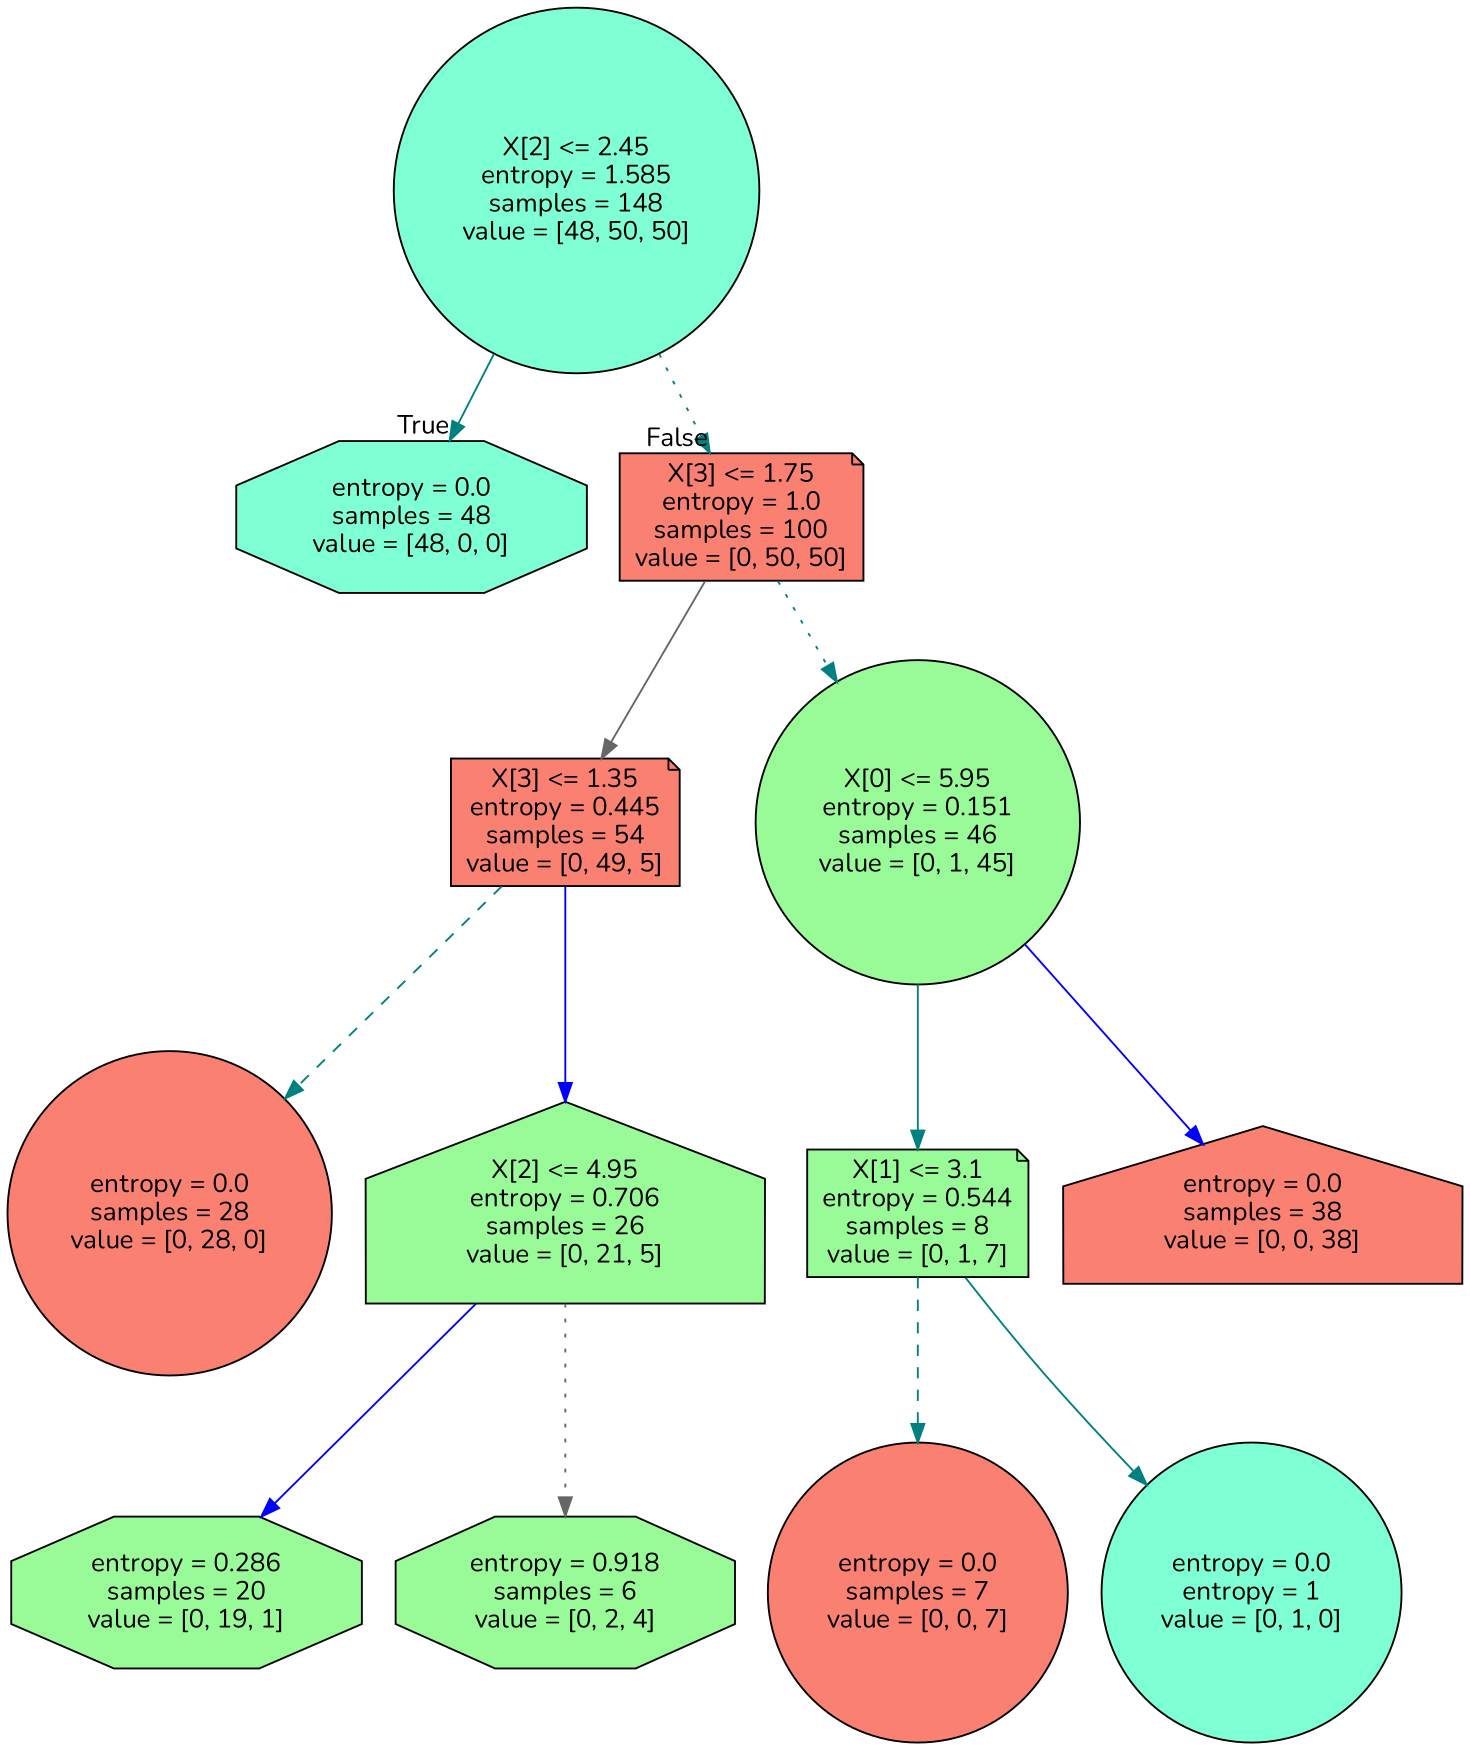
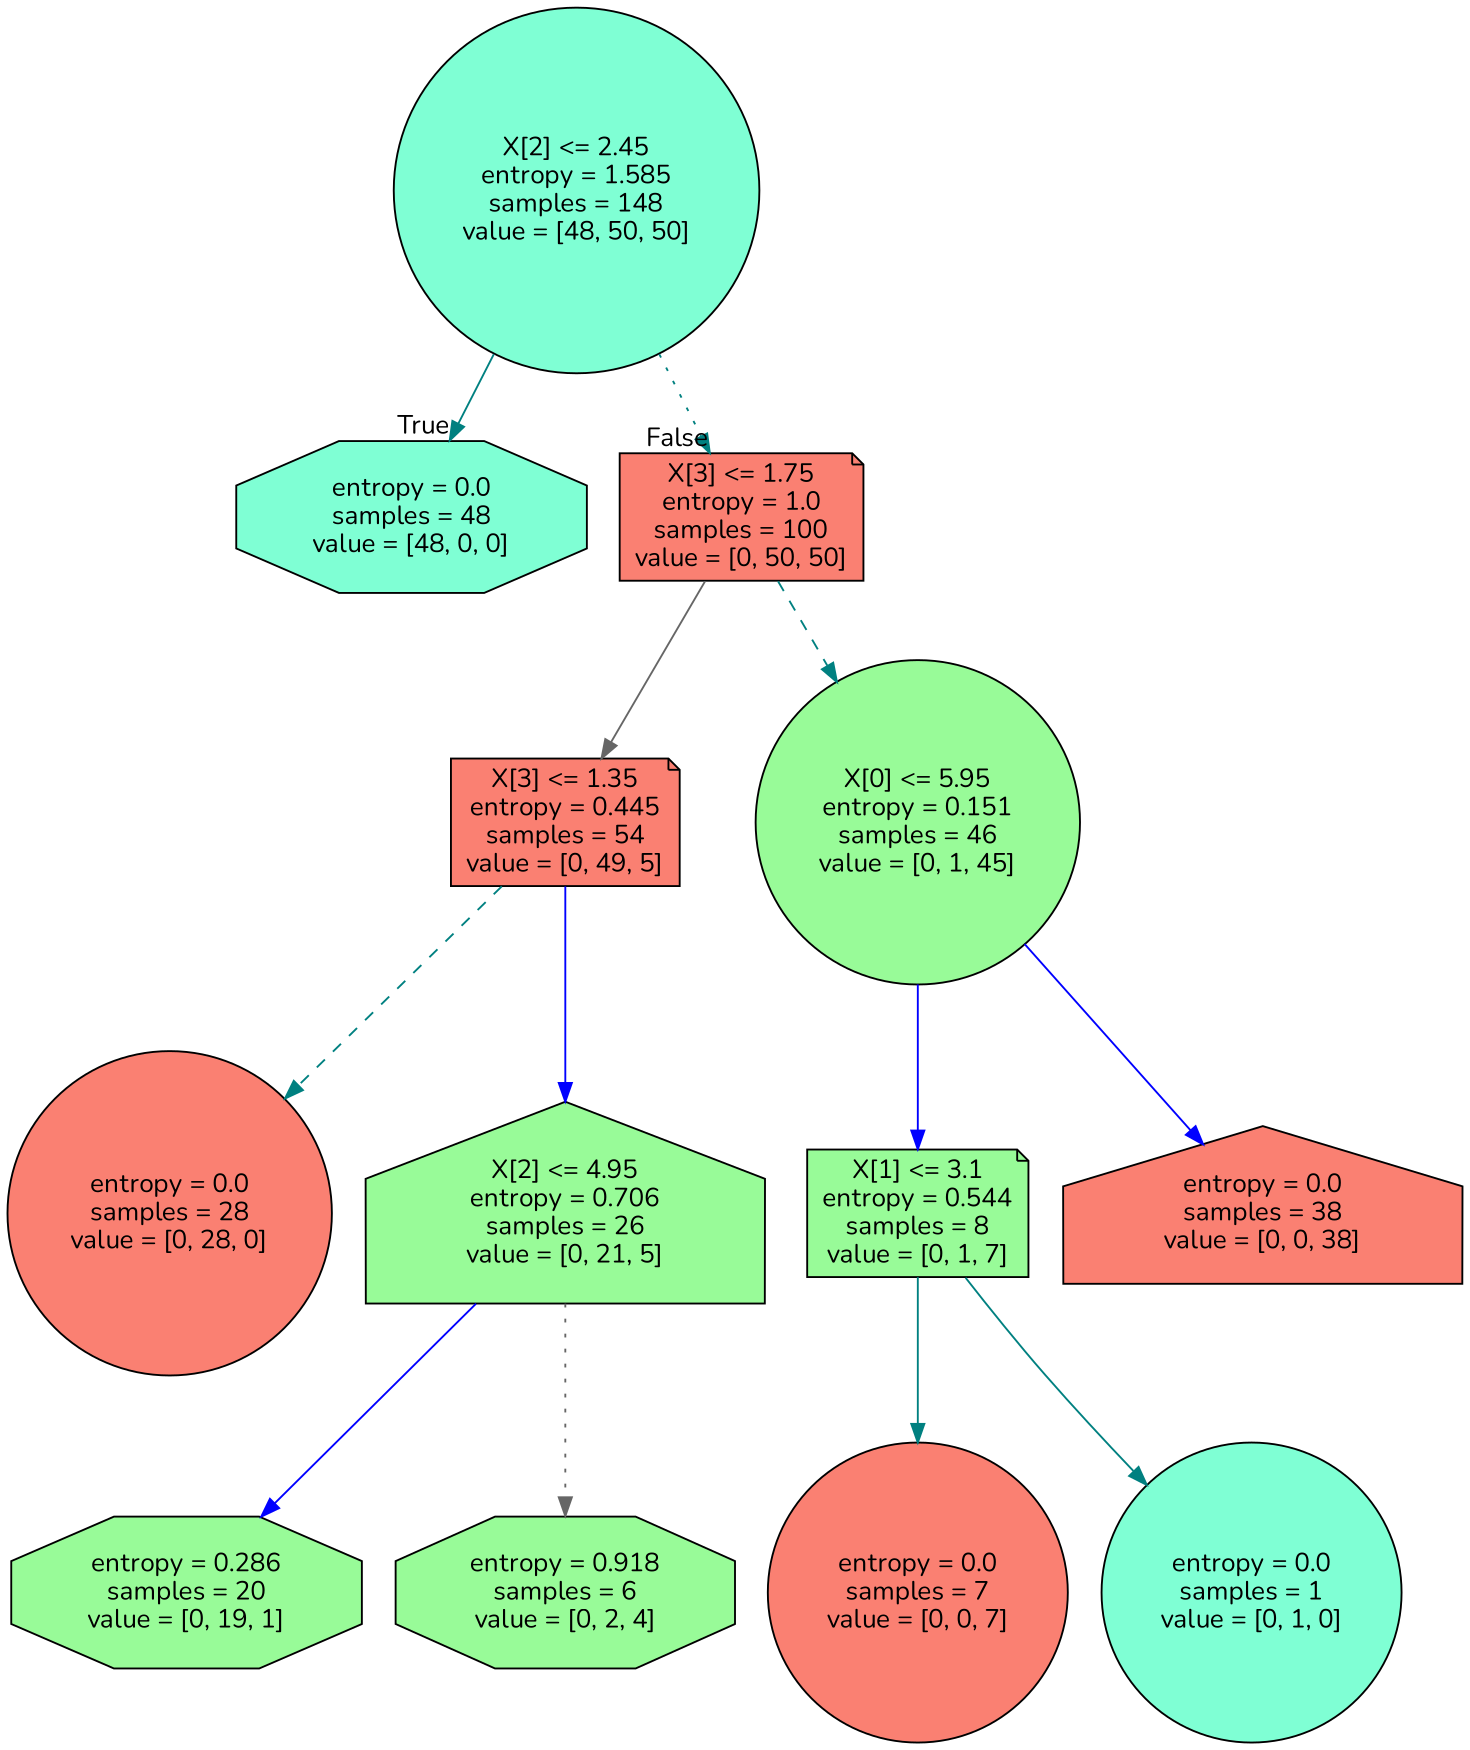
(803, 623) -> (803, 623)
(918, 1057) -> (918, 1057)
(918, 1350) -> (918, 1350)
(1252, 1593) -> (1252, 1593)
